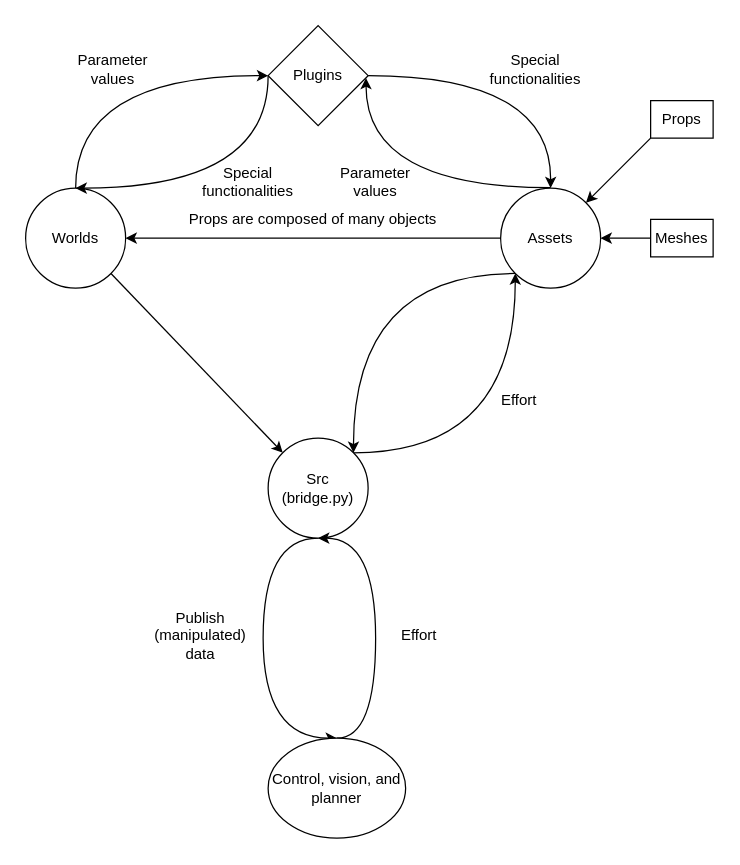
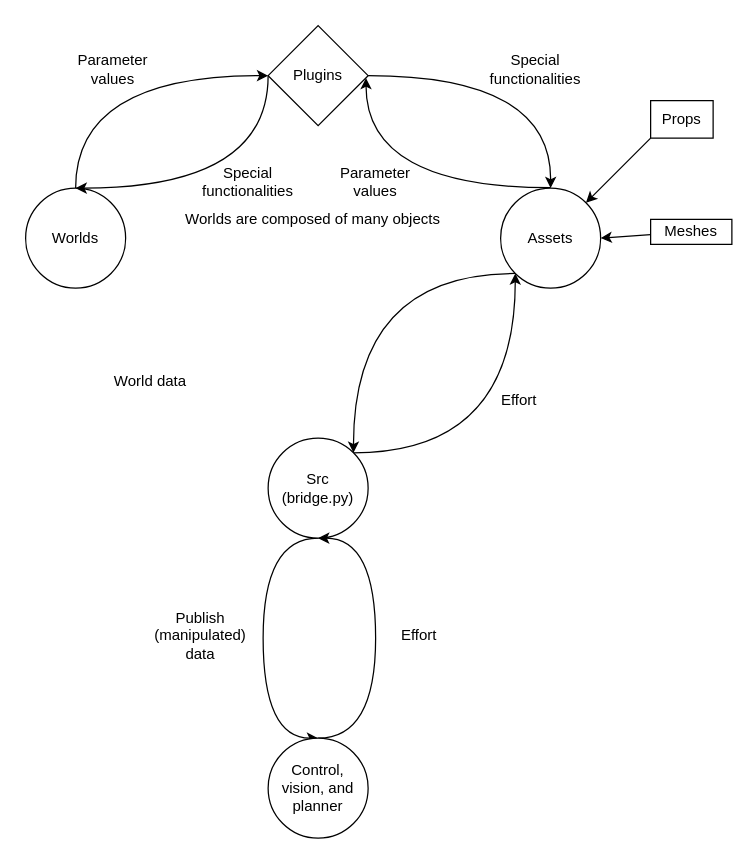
(313, 219) -> (313, 219)
(318, 238) -> none
(682, 238) -> (691, 232)
(194, 360) -> none
none -> (151, 382)
(337, 788) -> (318, 788)
